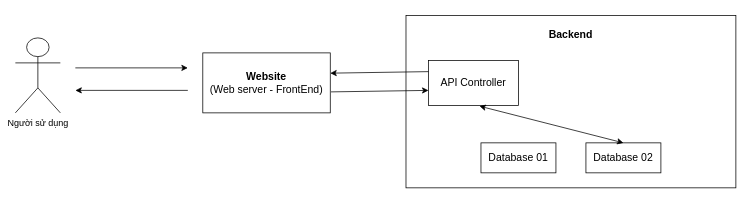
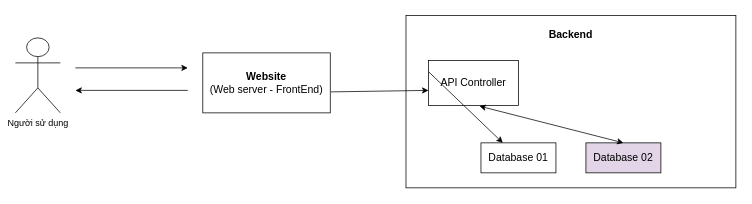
(372, 73) -> (446, 88)
(624, 158) -> (624, 158)
